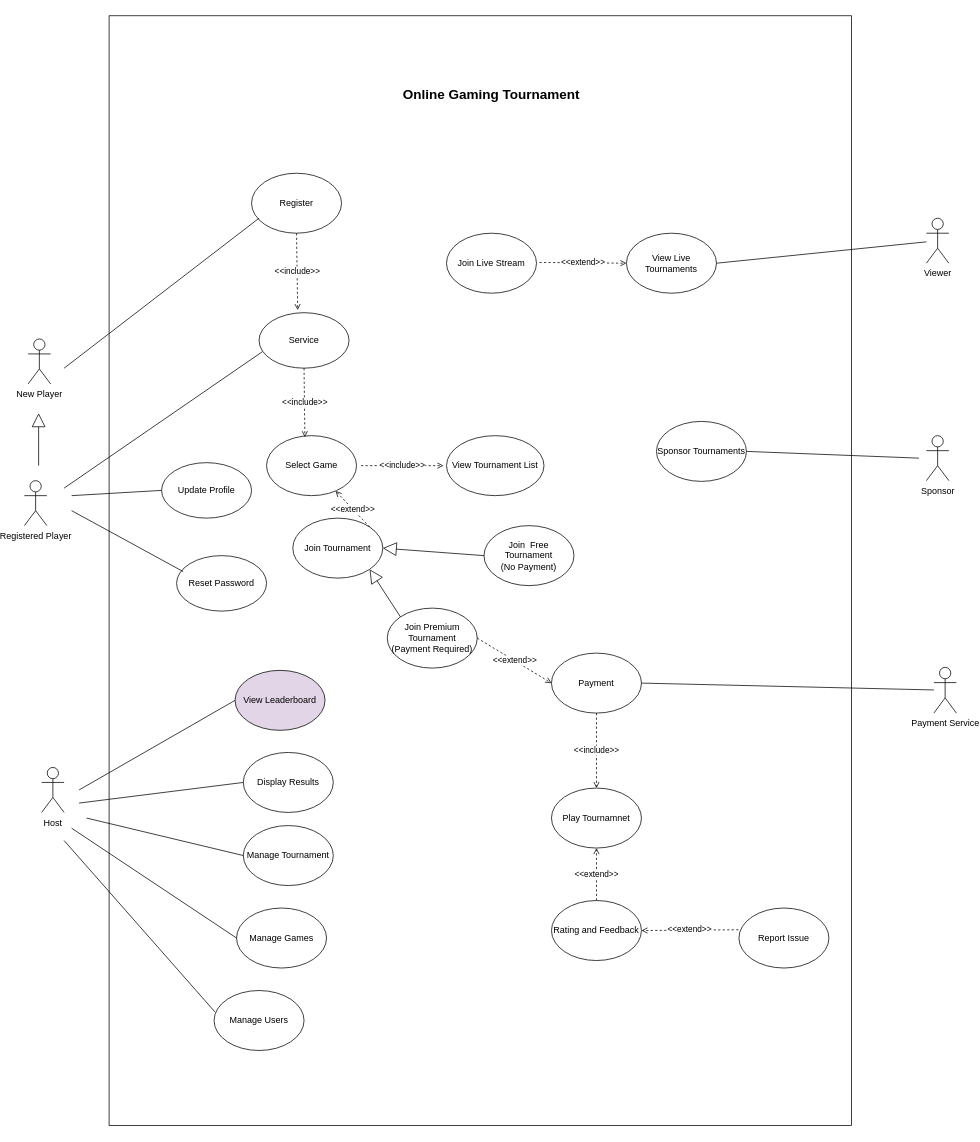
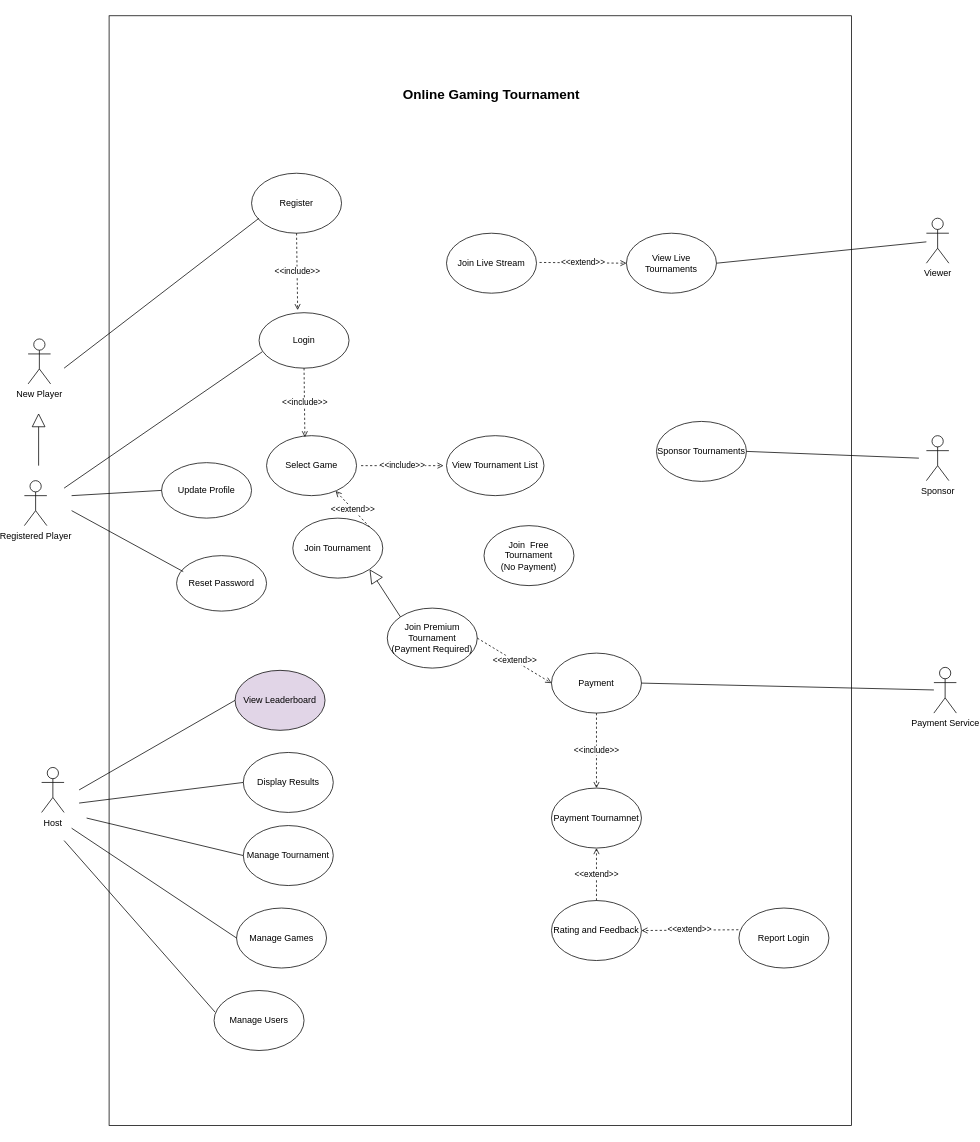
(304, 340) -> (304, 340)
(441, 552) -> none
(597, 818) -> (597, 818)
(784, 938) -> (784, 938)
